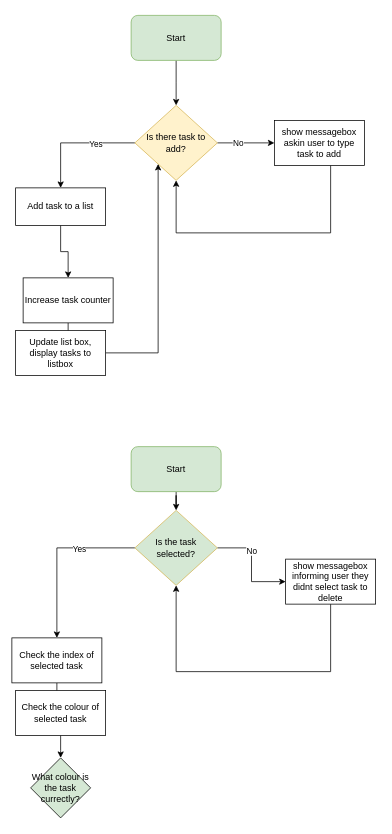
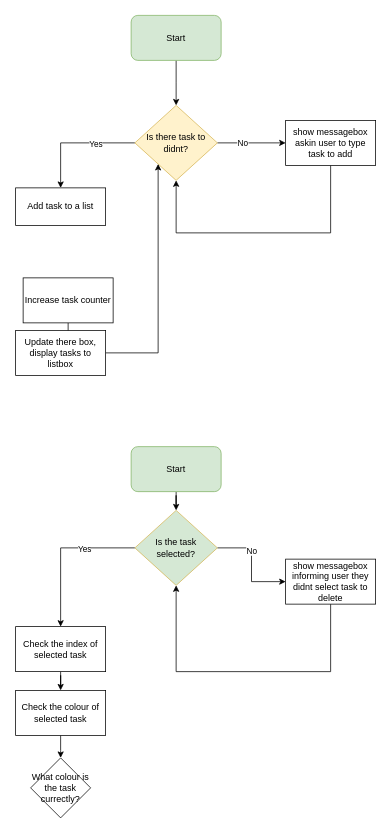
(176, 143) -> (176, 143)
(319, 143) -> (330, 143)
(60, 243) -> none
(60, 353) -> (60, 353)
(57, 660) -> (60, 649)
(60, 788) -> (60, 788)
